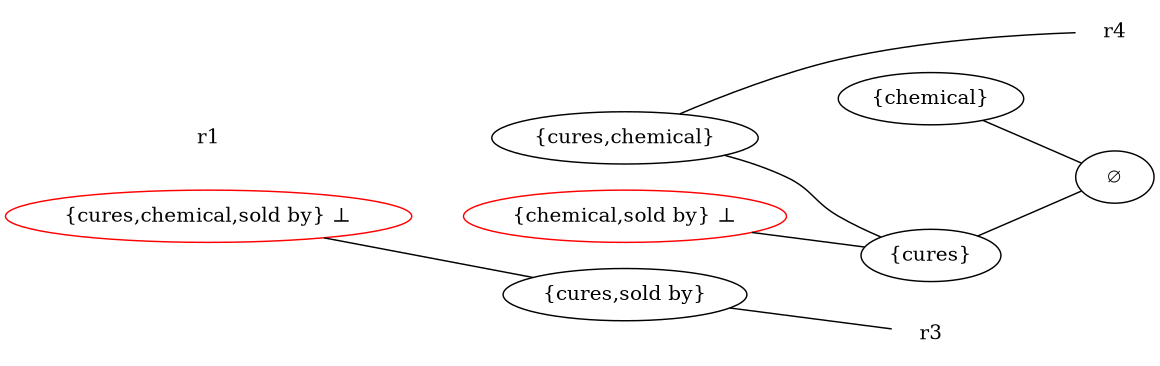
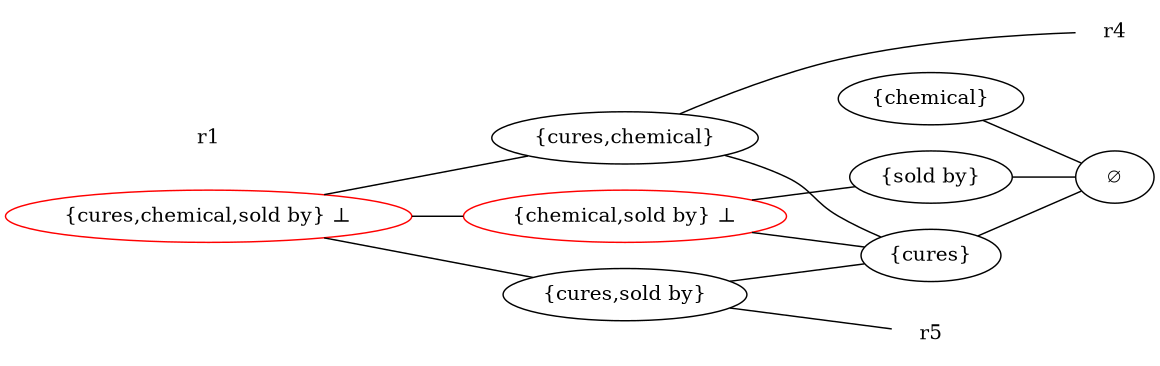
none -> (426, 175)
none -> (931, 177)
none -> (438, 216)
none -> (797, 273)
(931, 334) -> (931, 334)
